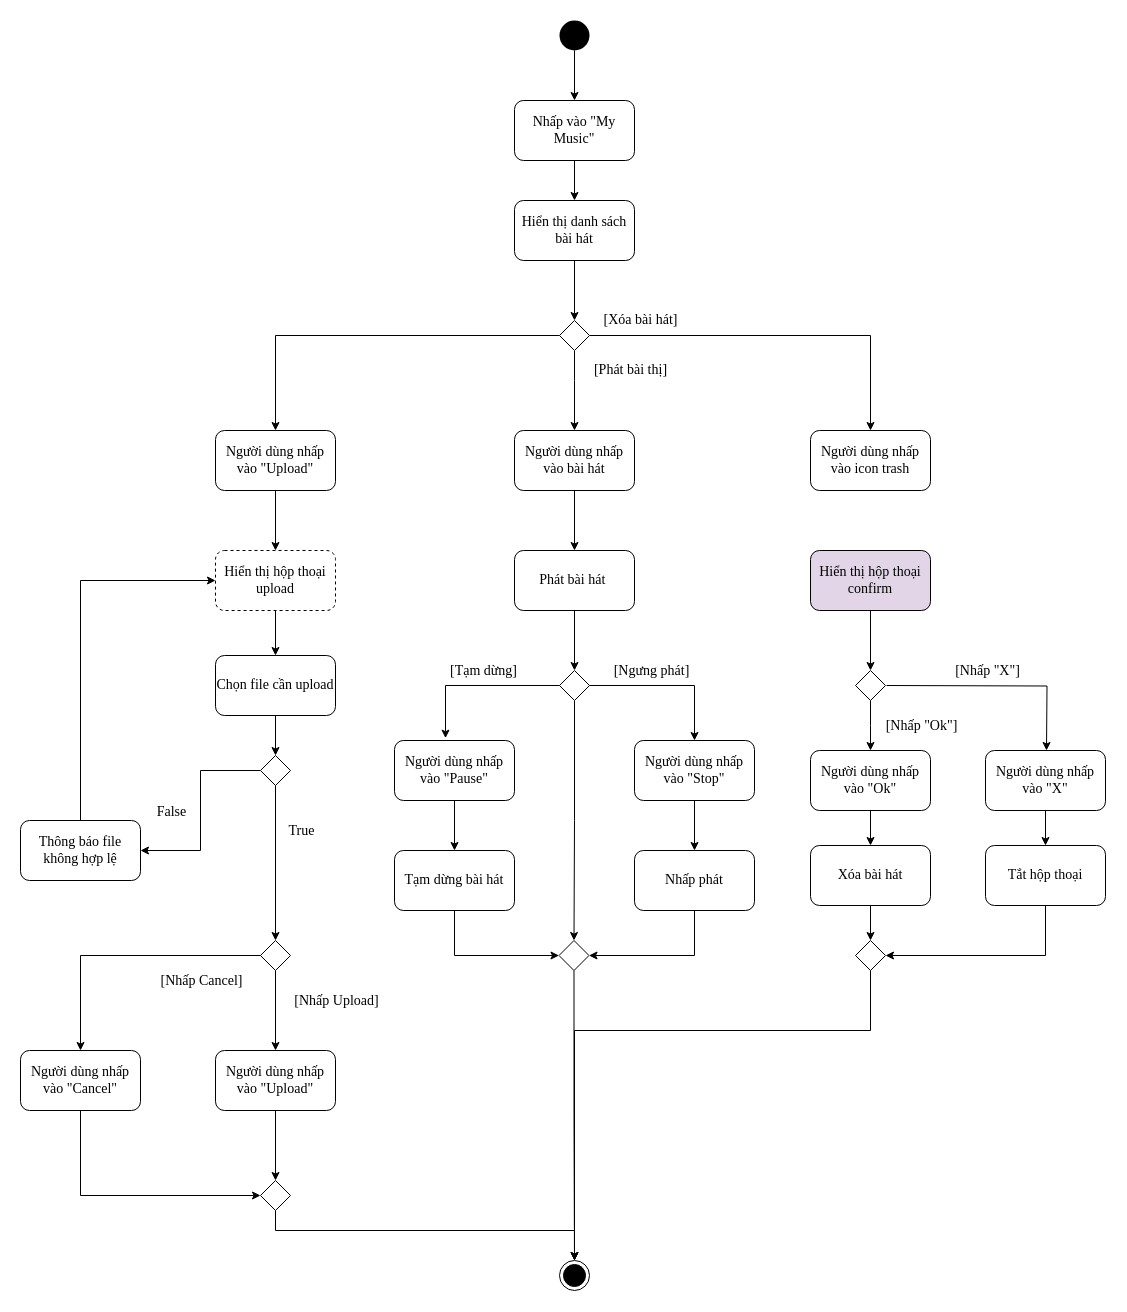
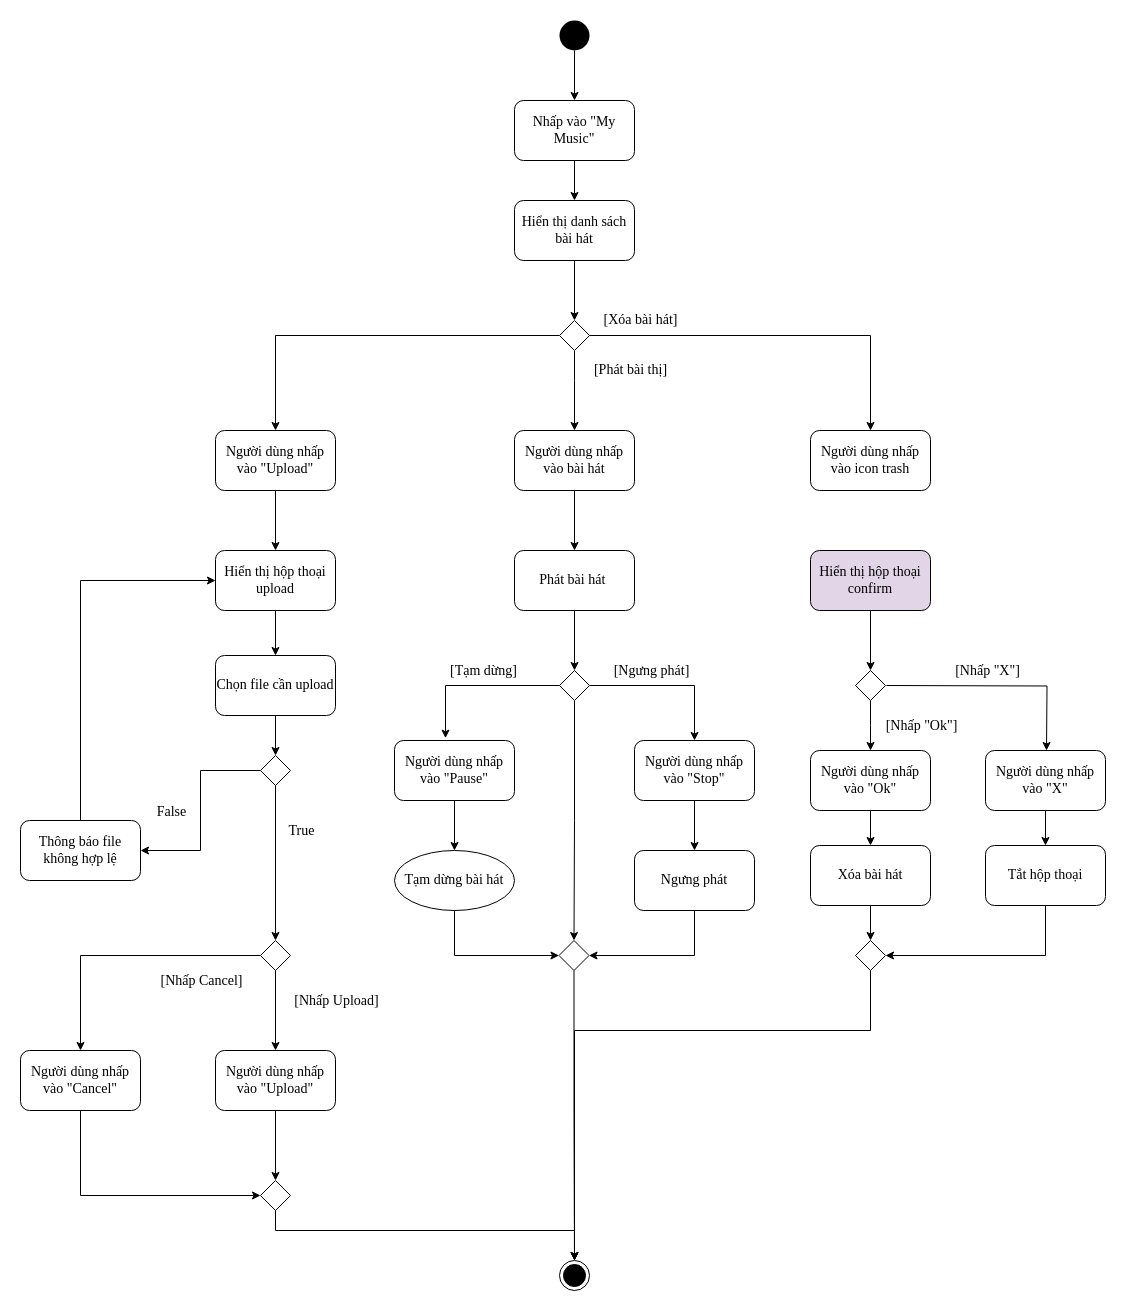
(276, 581) -> (276, 581)
(455, 881) -> (455, 881)
(695, 881) -> (695, 881)
